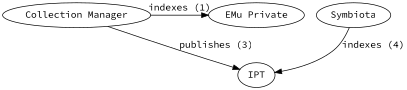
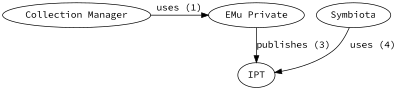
(180, 8) -> (180, 8)
(373, 45) -> (373, 45)
(170, 47) -> (256, 42)
